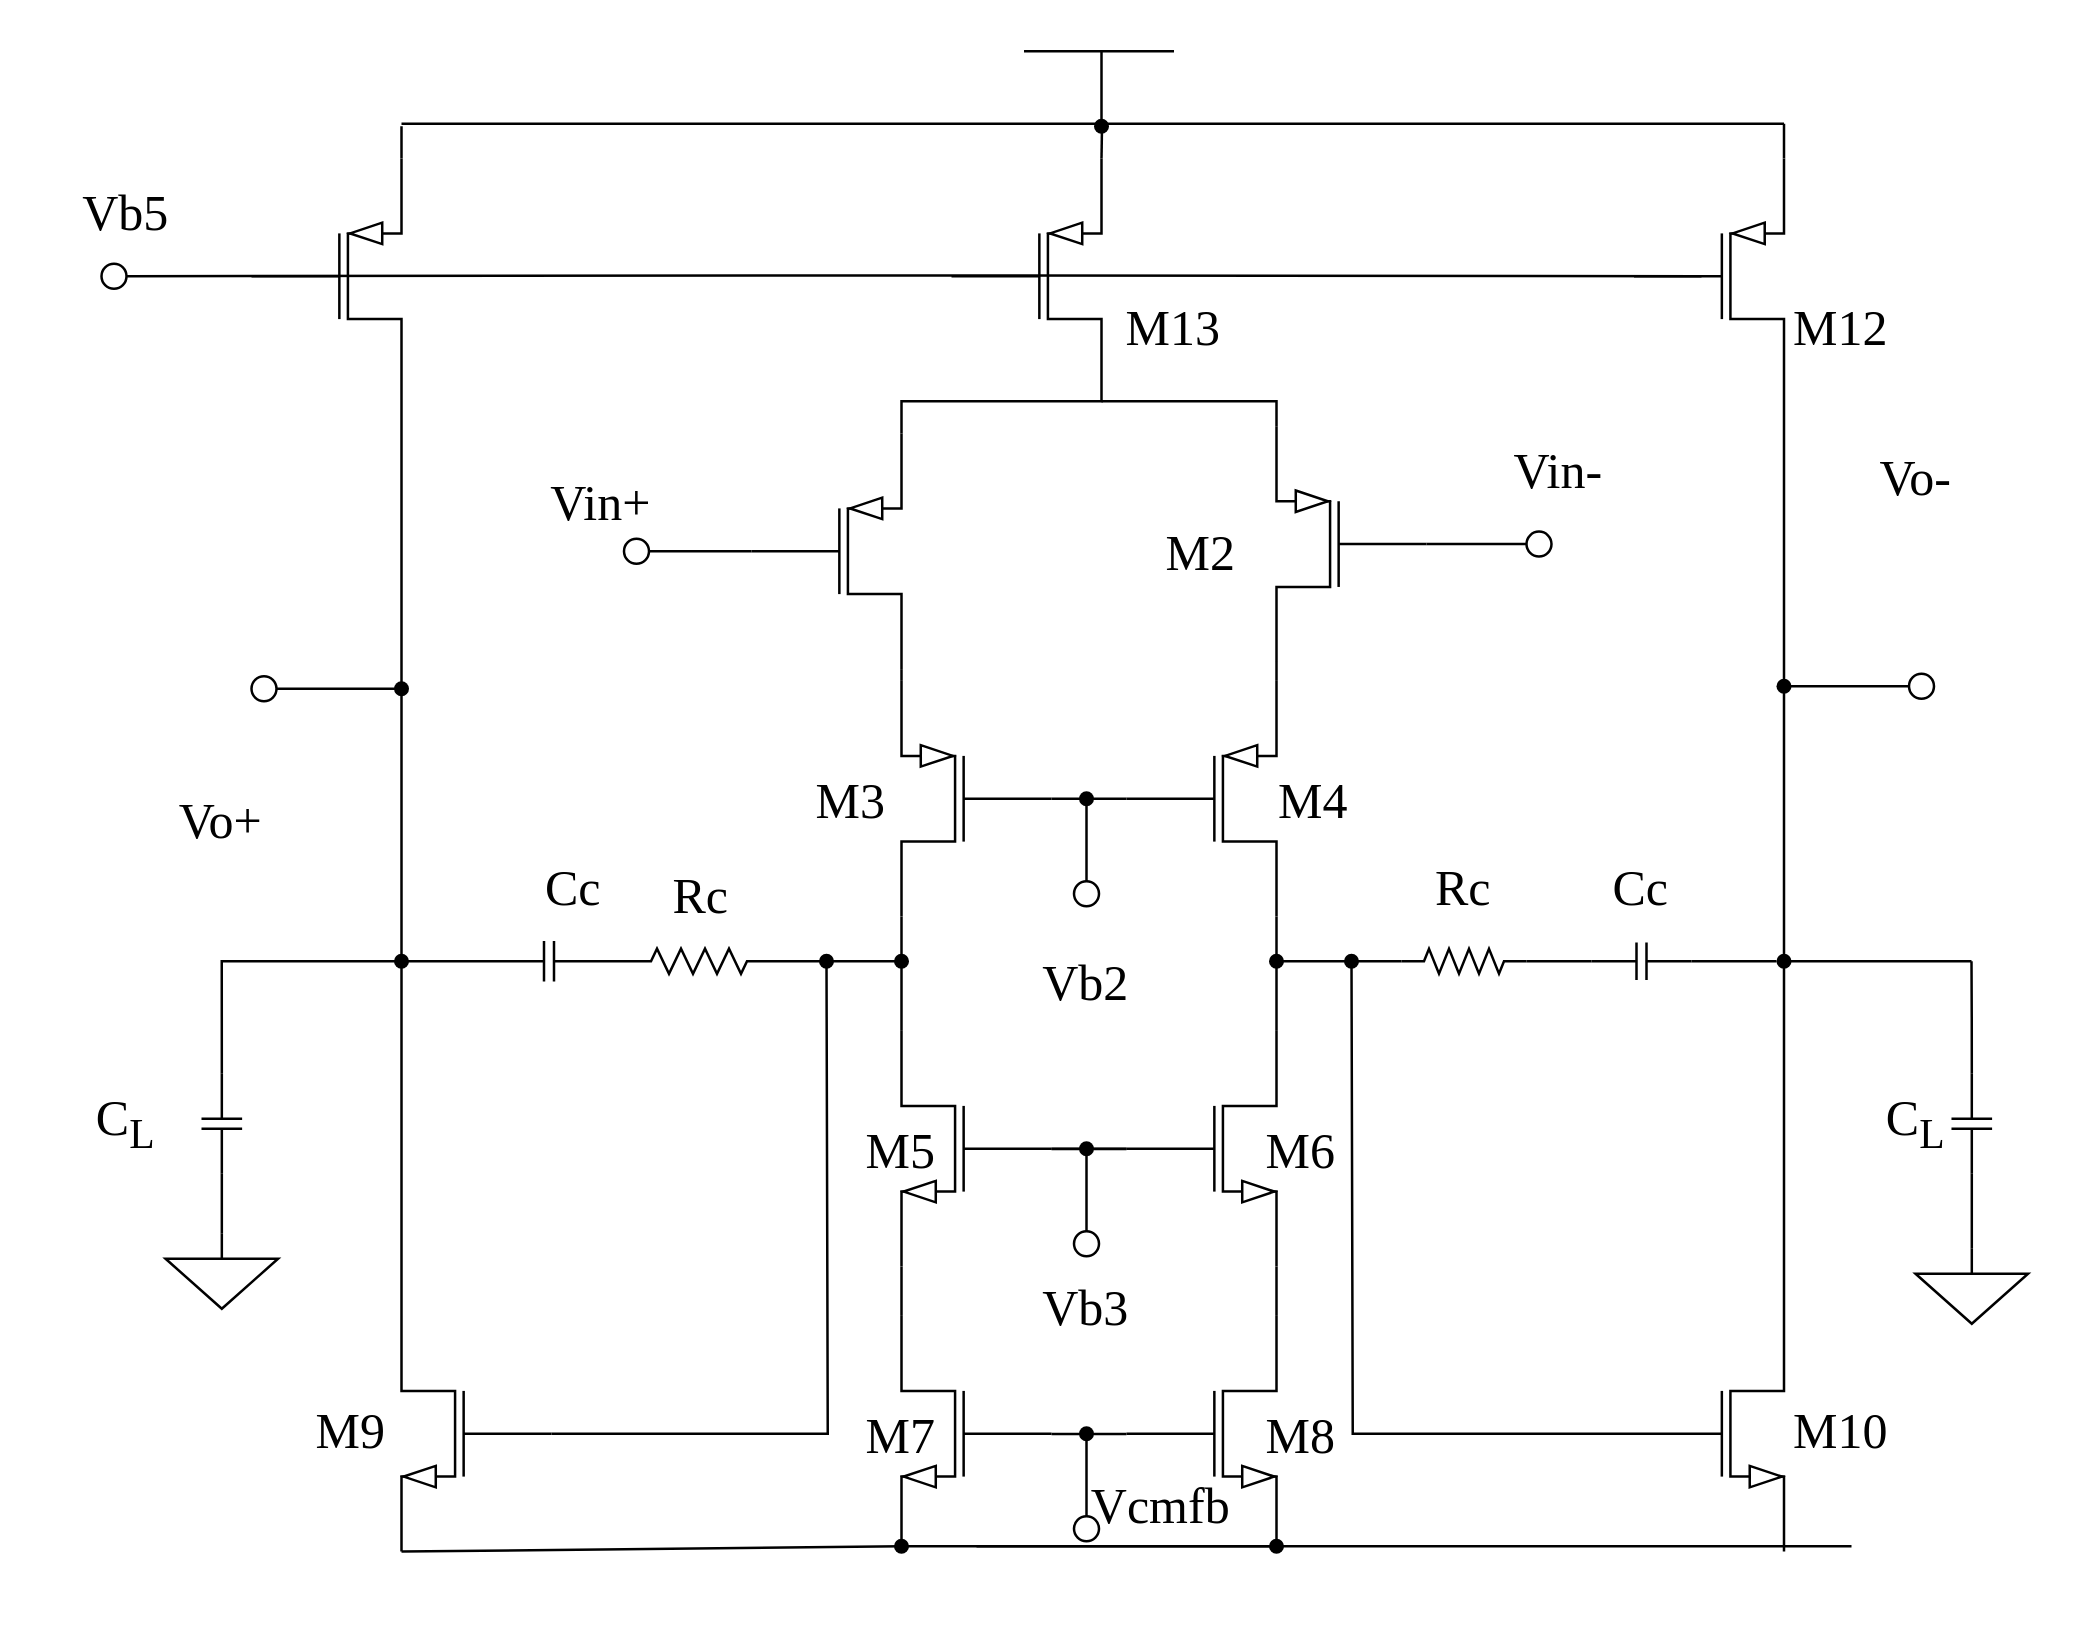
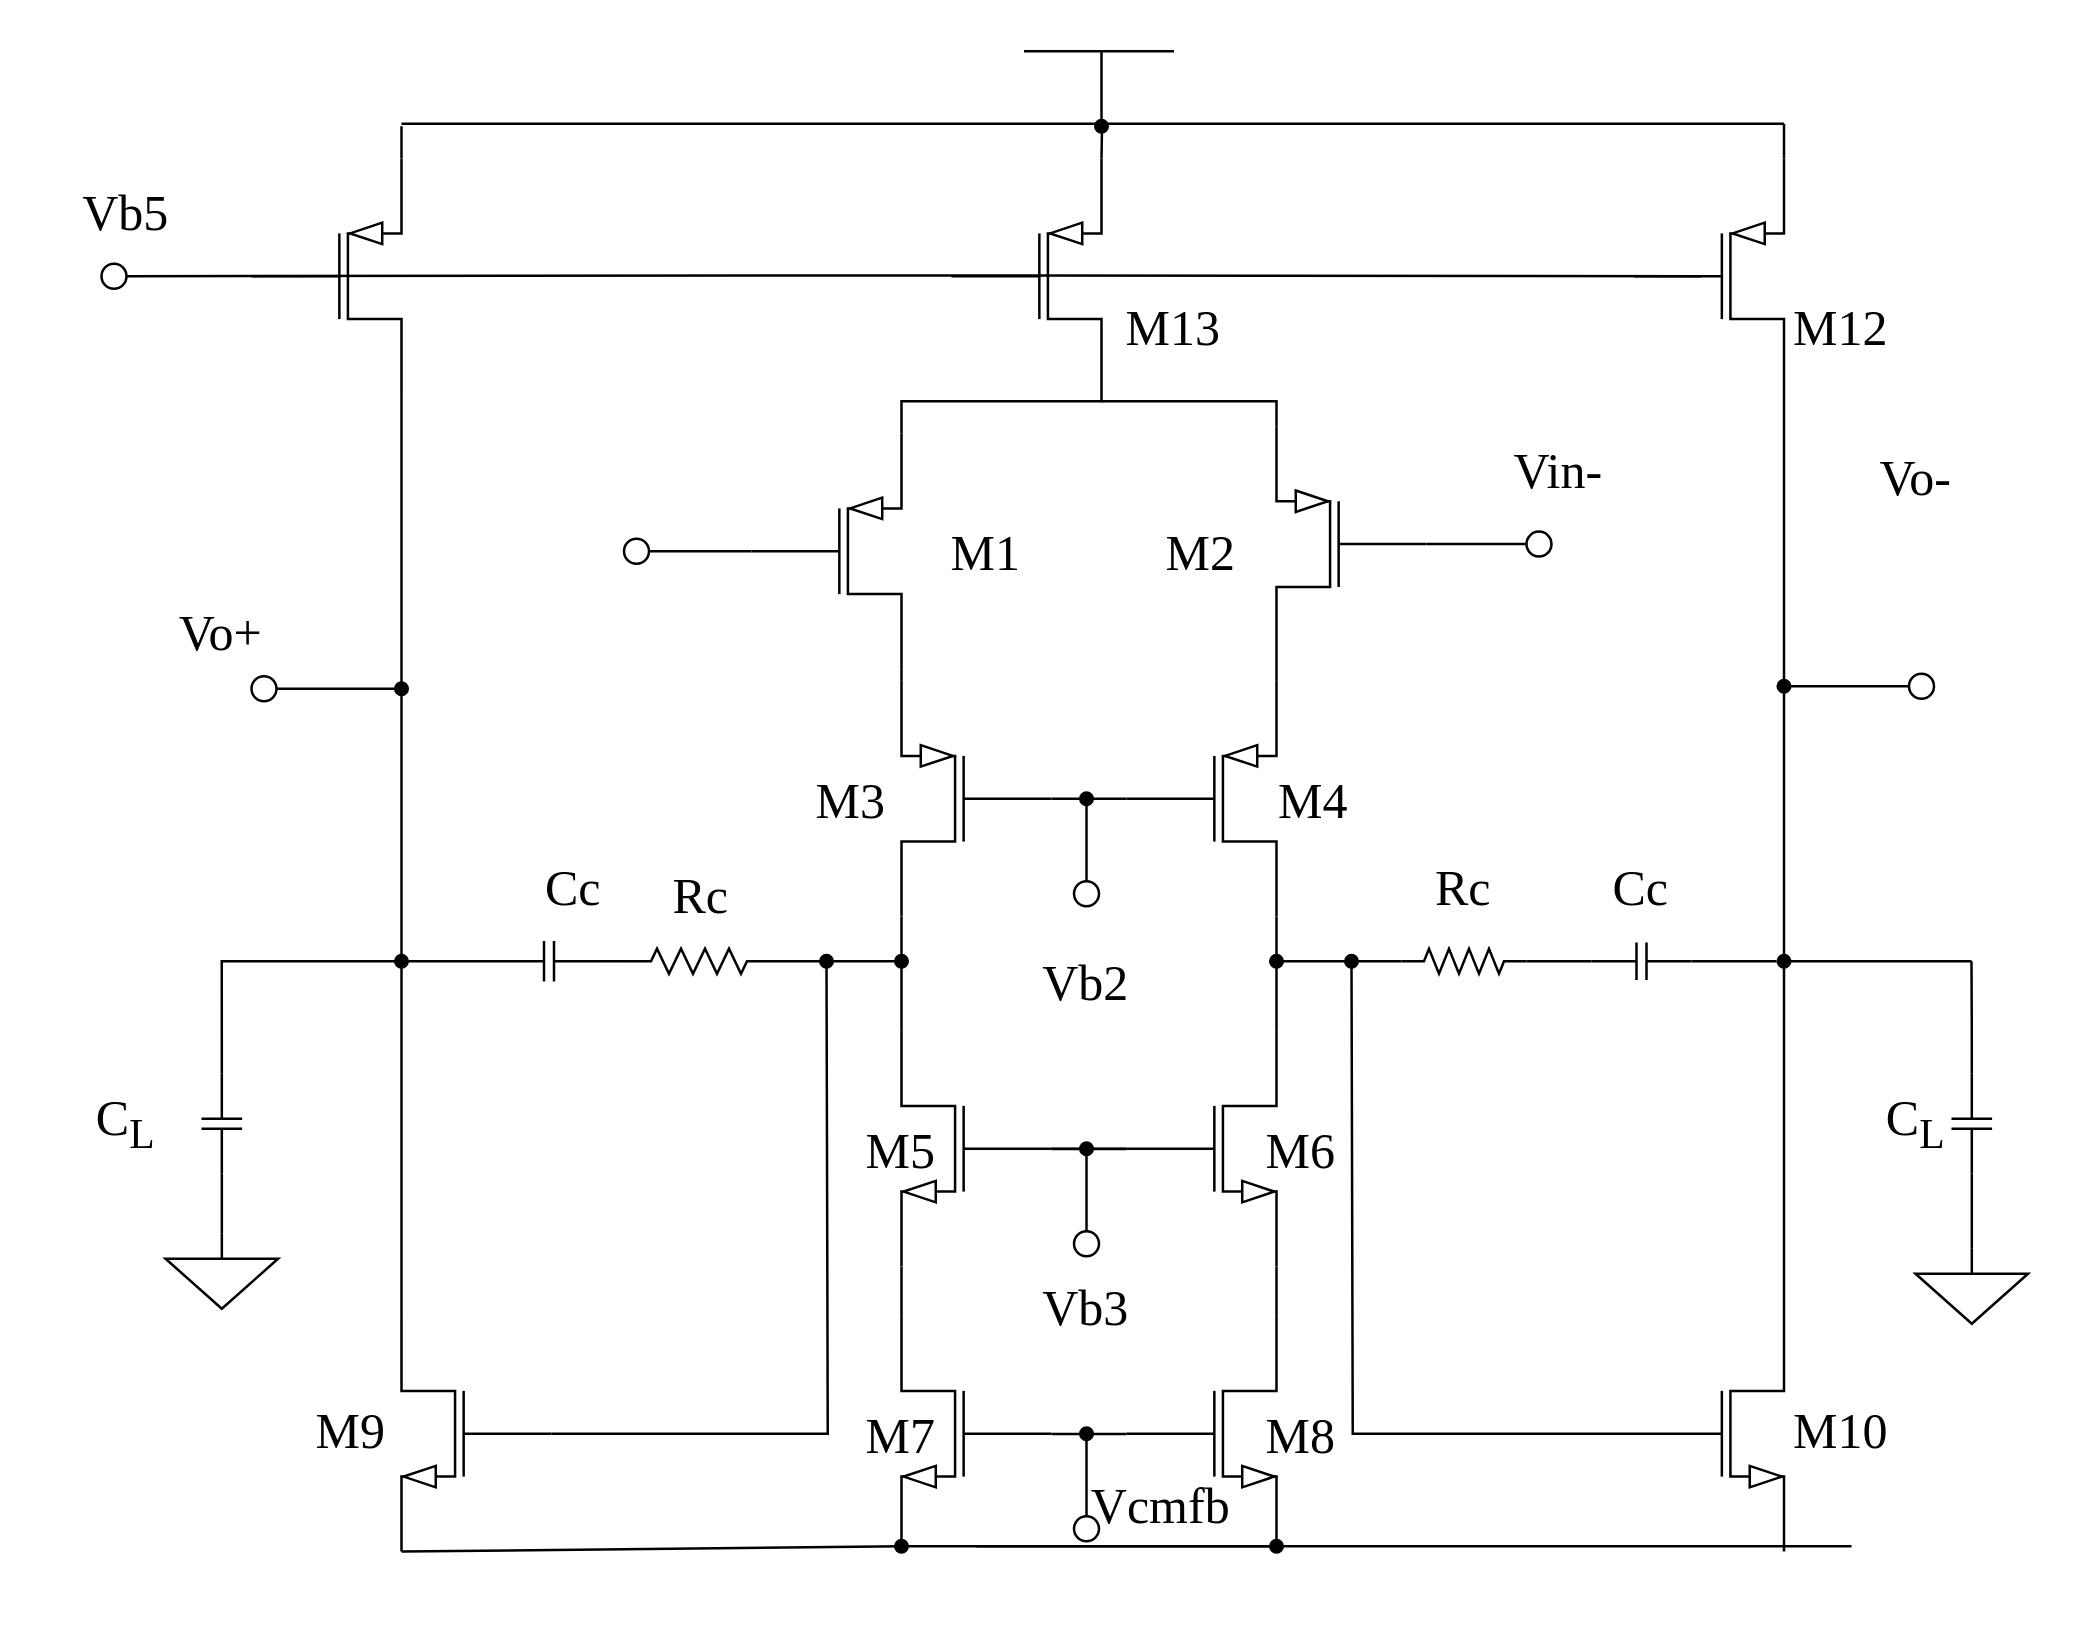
(601, 501) -> none
none -> (986, 551)
(222, 819) -> (222, 632)
